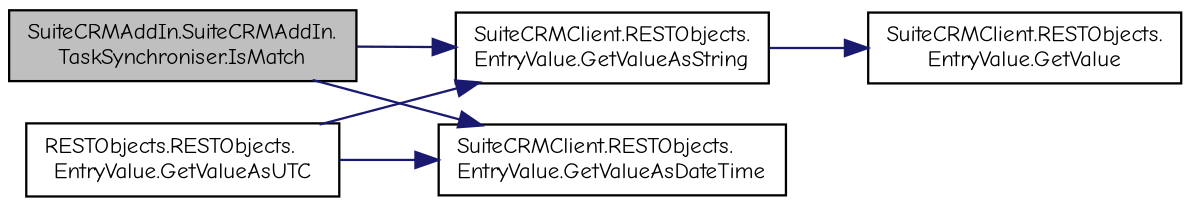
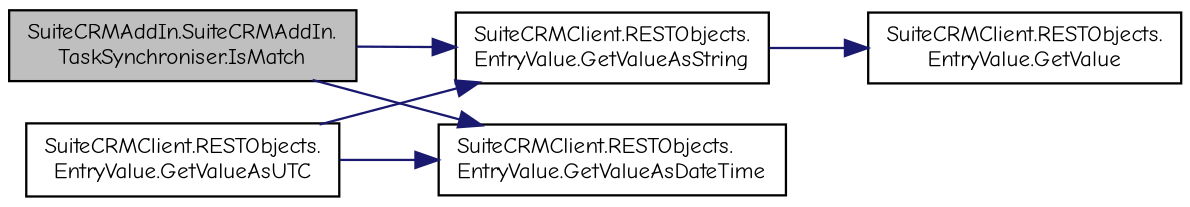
(183, 160) -> (183, 160)
